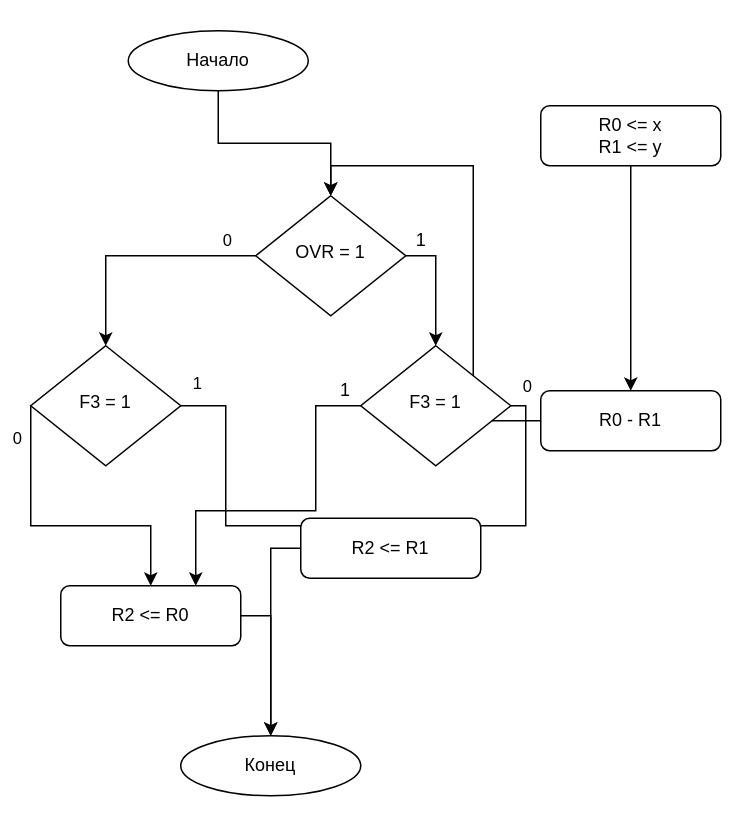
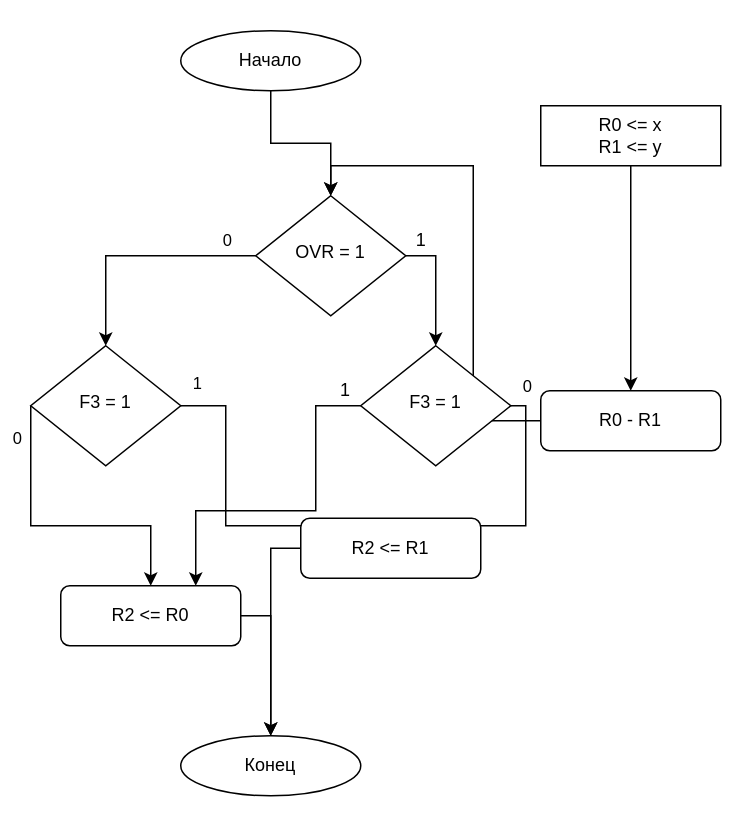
(218, 61) -> (271, 61)
(631, 136) -> (631, 136)
